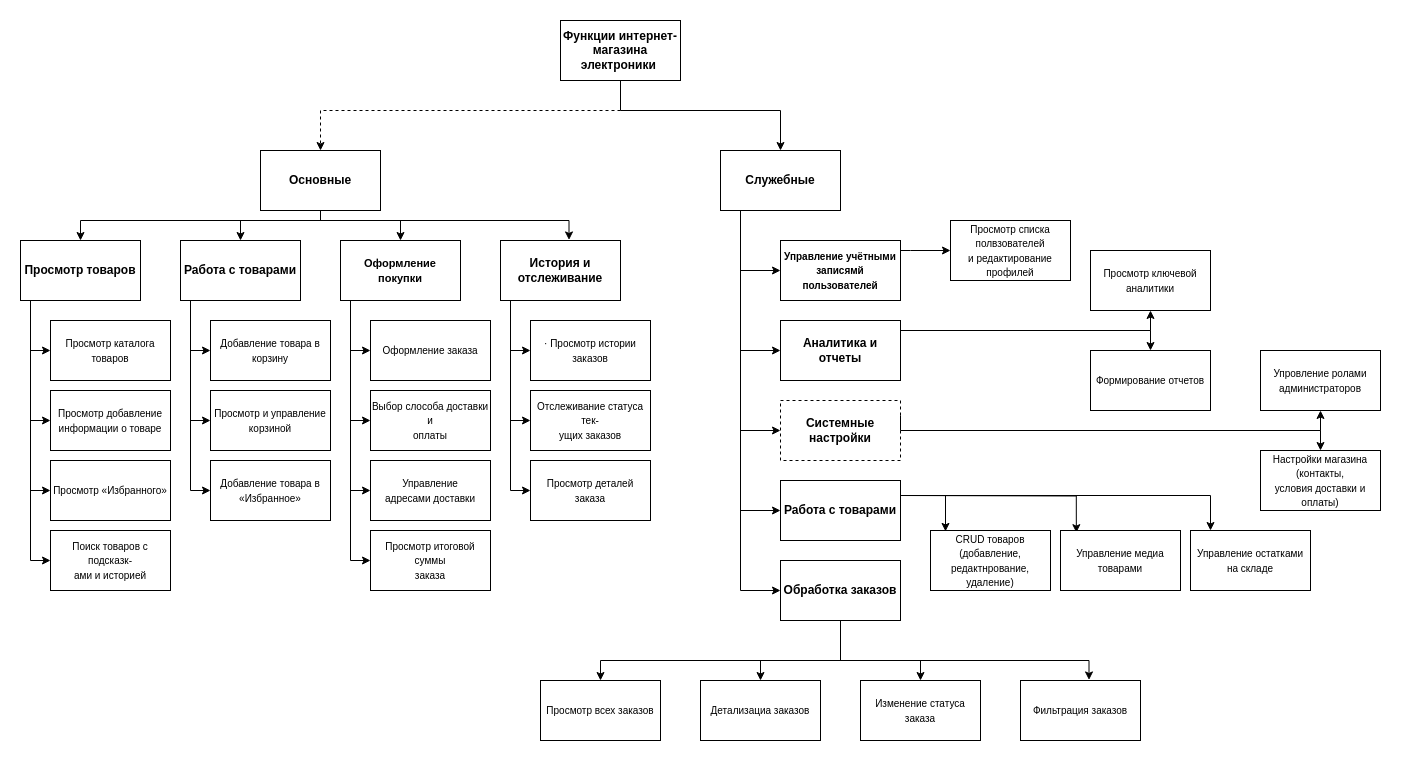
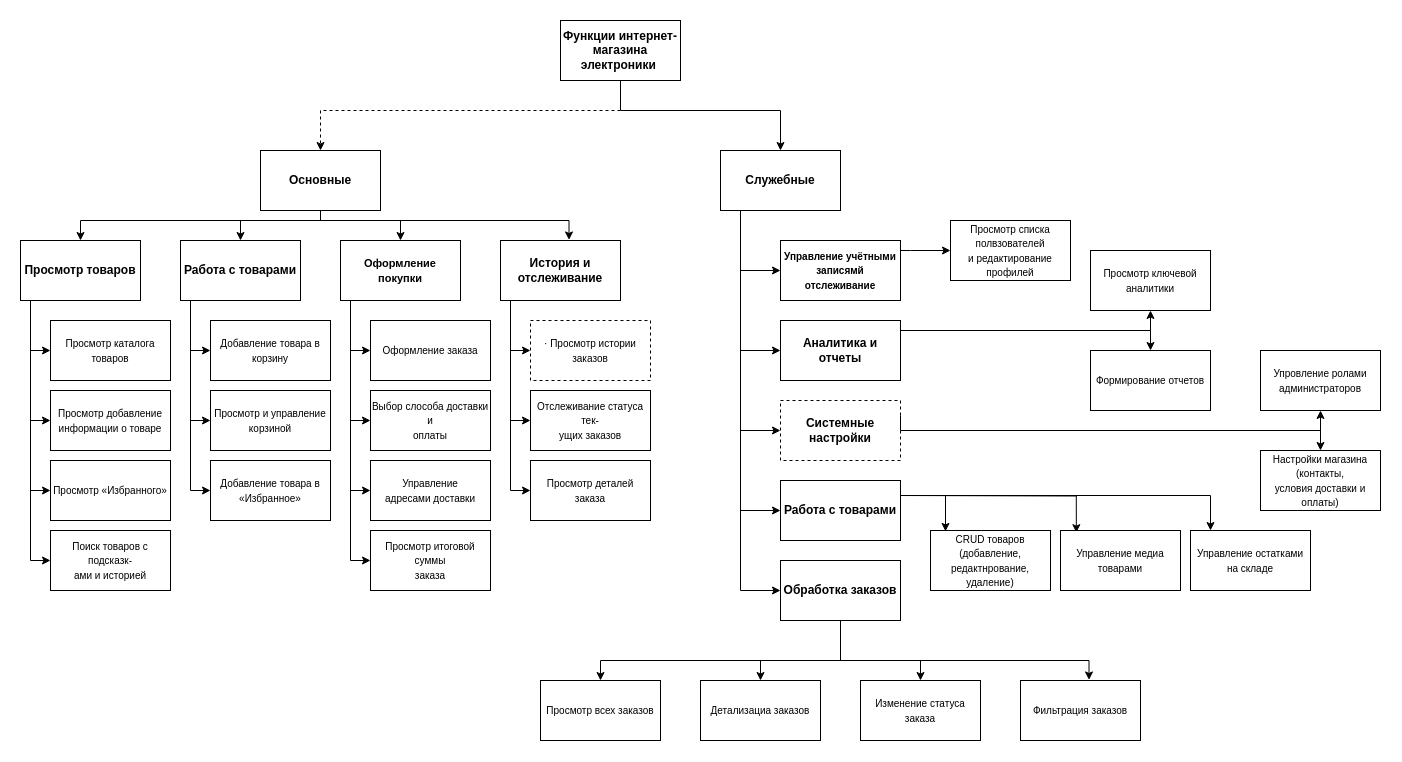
(841, 271) -> (841, 271)
(591, 351) -> (591, 351)
